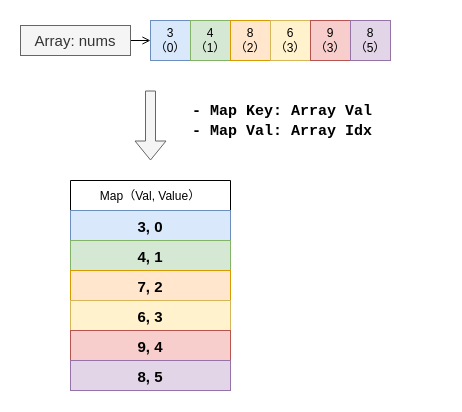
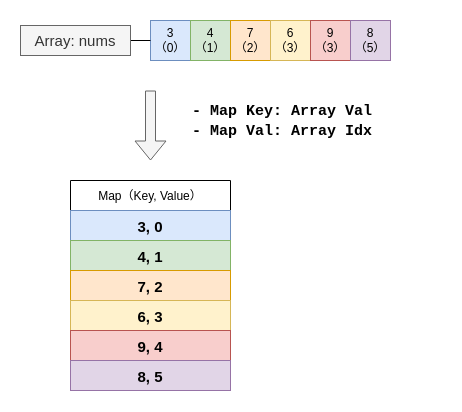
(145, 41) -> (145, 41)
(251, 41) -> (251, 41)
(150, 196) -> (150, 196)
